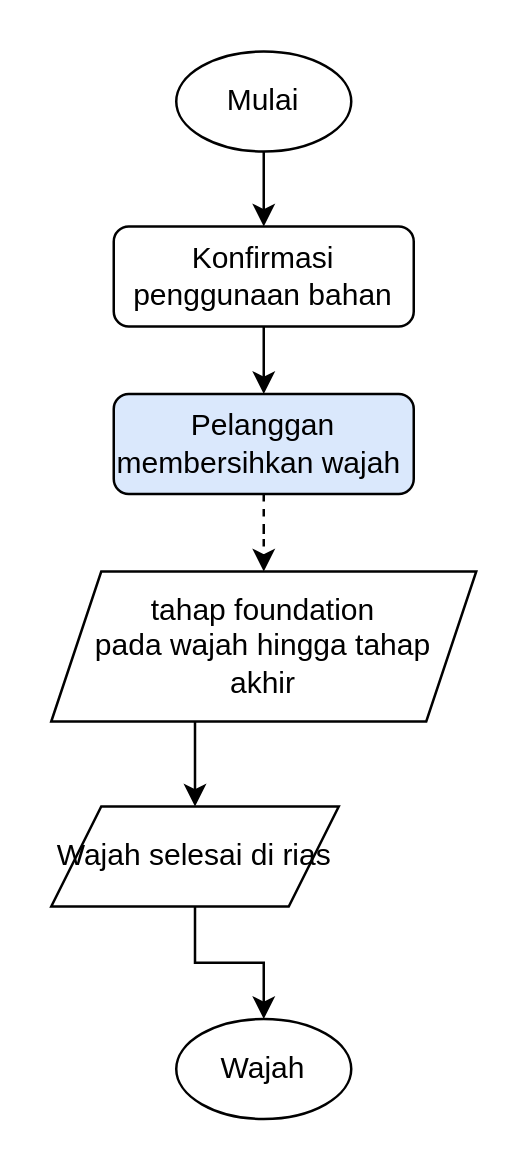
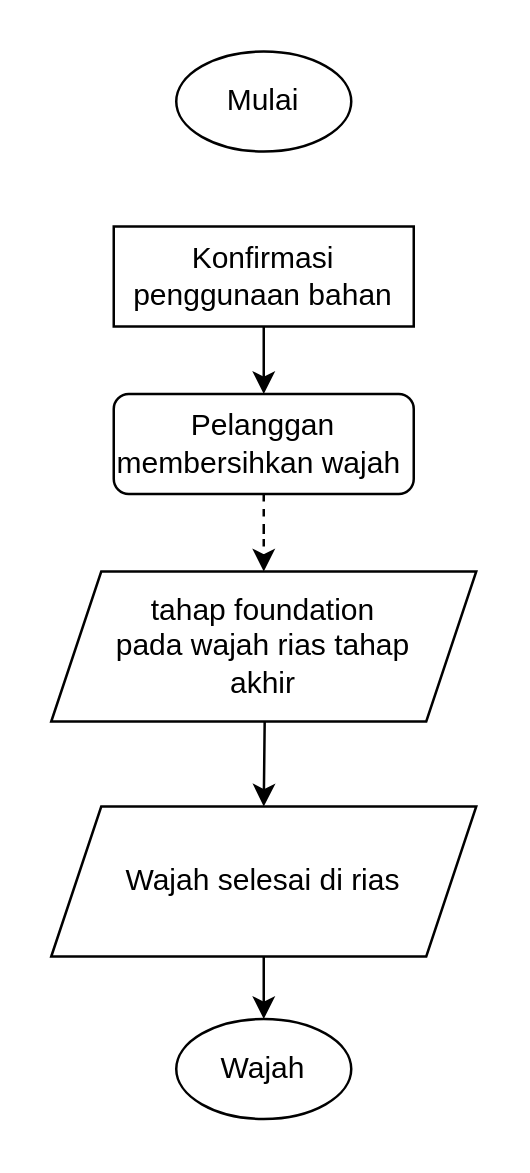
(264, 197) -> none
(264, 276) -> (264, 276)
(264, 444) -> (264, 444)
(264, 646) -> (264, 646)
(195, 856) -> (264, 881)
